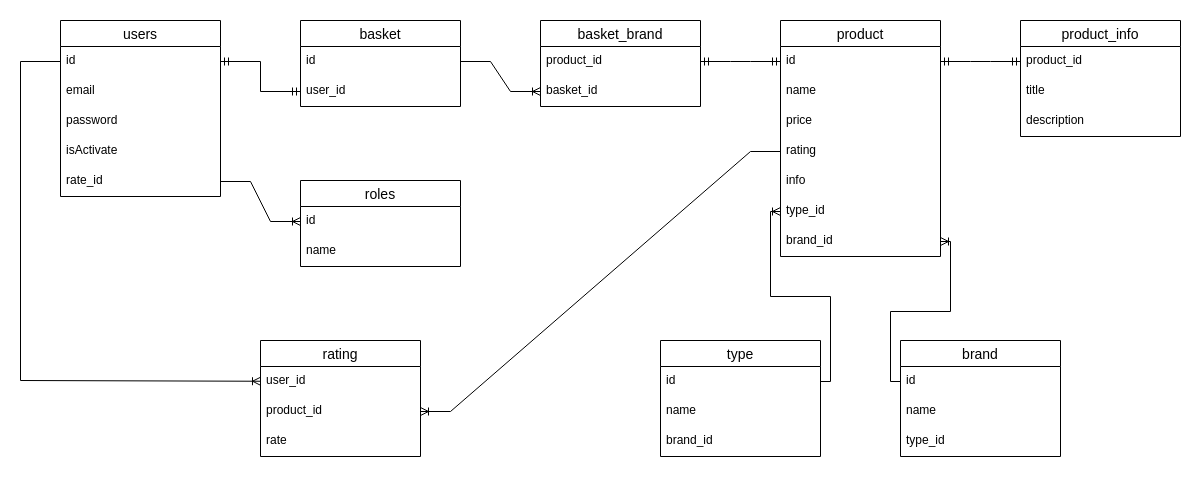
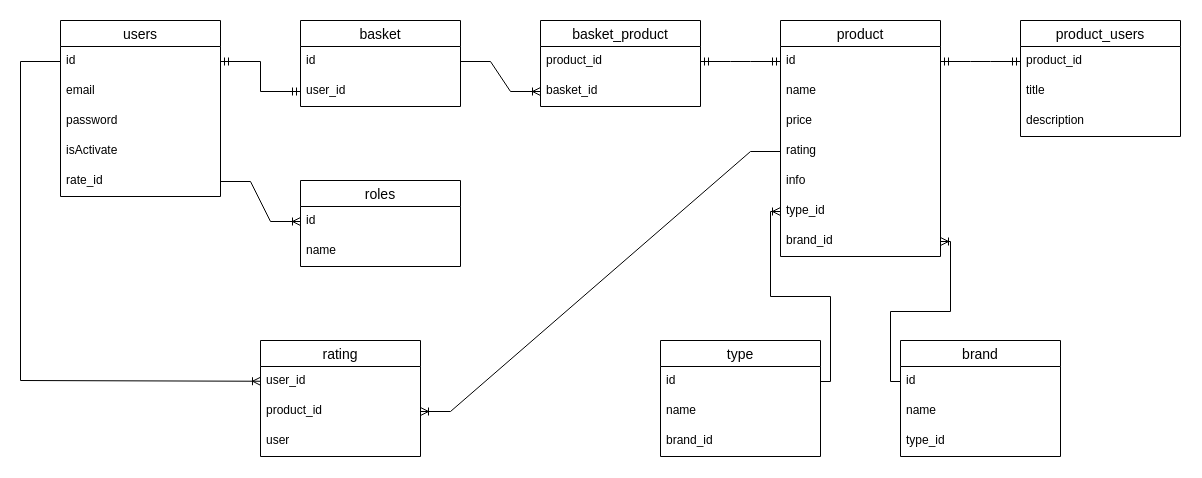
(620, 34) -> (620, 34)
(1100, 34) -> (1100, 34)
(280, 441) -> (280, 441)
